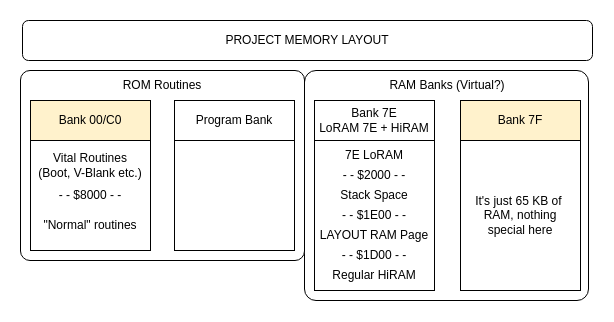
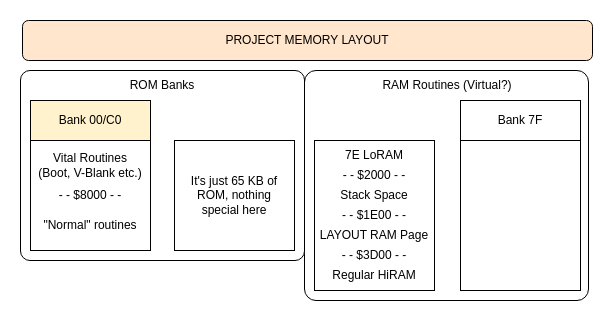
(308, 41) -> (308, 41)
(163, 86) -> (163, 86)
(448, 86) -> (448, 86)
(235, 121) -> none
(375, 121) -> none
(521, 121) -> (521, 121)
none -> (235, 196)
(521, 216) -> none
(375, 256) -> (375, 256)
